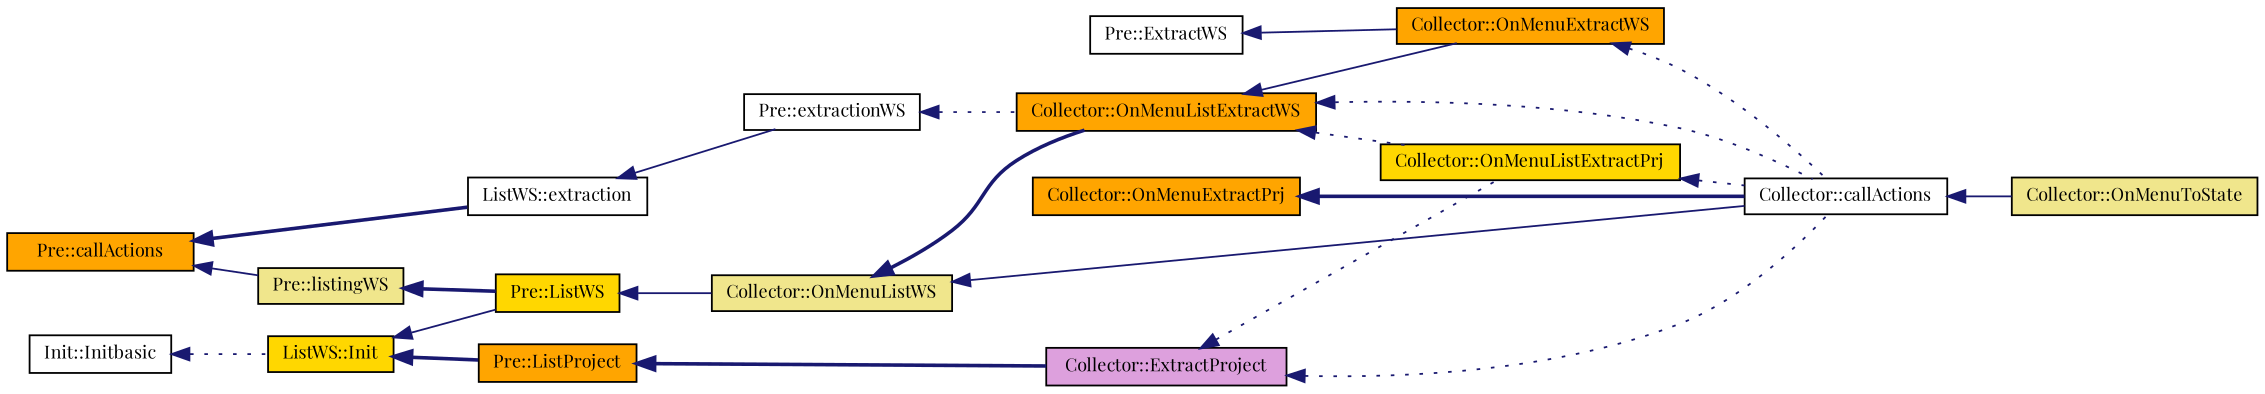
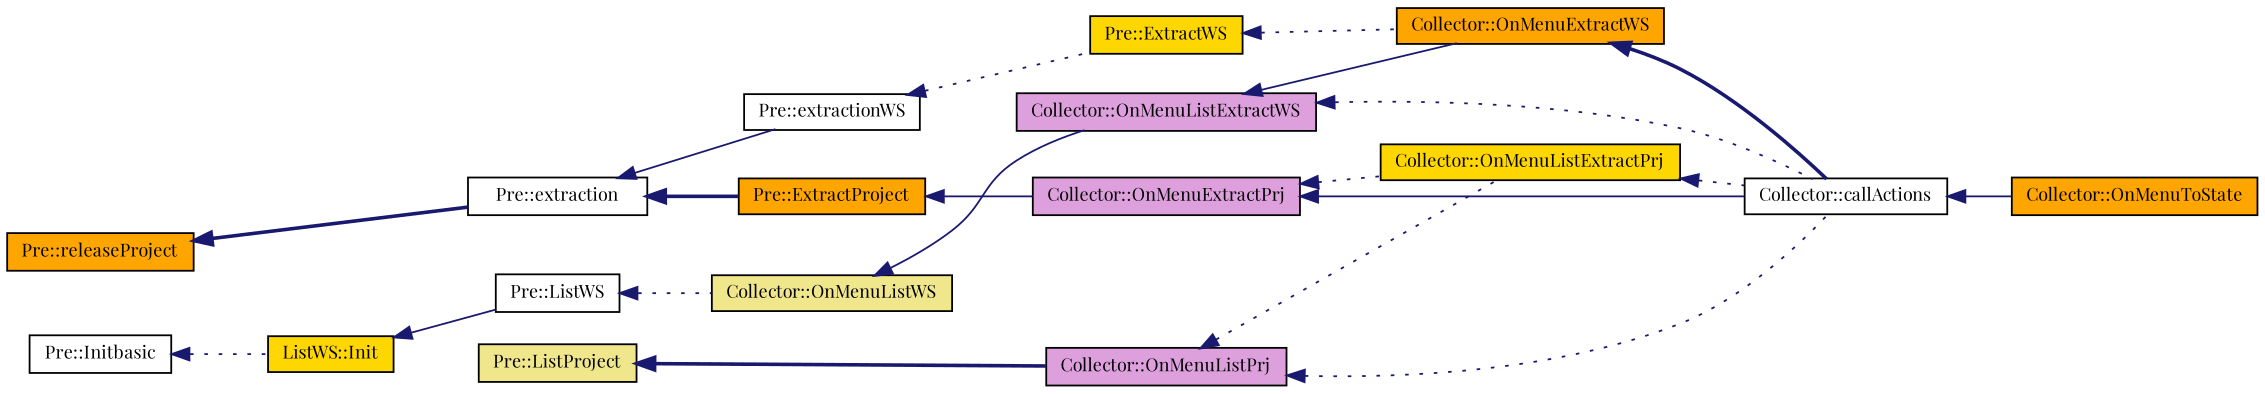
(1329, 31) -> (1329, 31)
(1166, 35) -> (1166, 35)
(1735, 103) -> (1735, 103)
(978, 112) -> (1007, 72)
(1166, 112) -> (1166, 112)
(1361, 139) -> (1349, 179)
(984, 194) -> (991, 184)
(558, 196) -> (558, 196)
none -> (832, 196)
(1166, 196) -> (1166, 196)
(1531, 196) -> (1531, 196)
(2135, 196) -> (2135, 196)
(1357, 243) -> none
(100, 252) -> (100, 252)
(331, 286) -> none
(558, 293) -> (558, 293)
(675, 293) -> (675, 293)
(100, 354) -> (100, 354)
(445, 359) -> none
(558, 363) -> (558, 363)
(1166, 367) -> (1166, 367)
